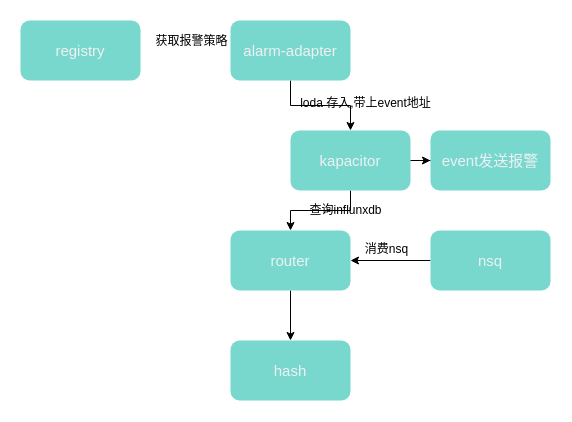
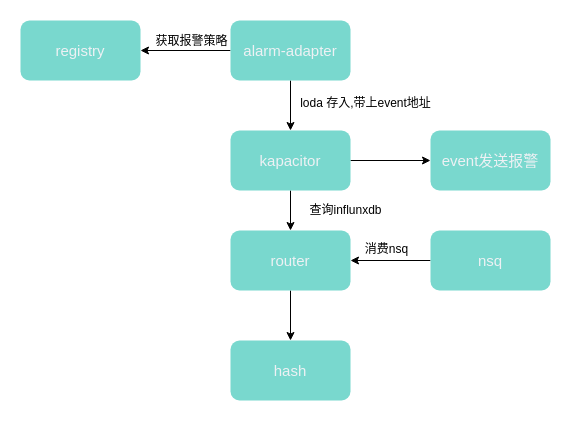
none -> (189, 51)
(351, 161) -> (291, 161)
